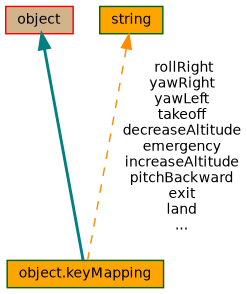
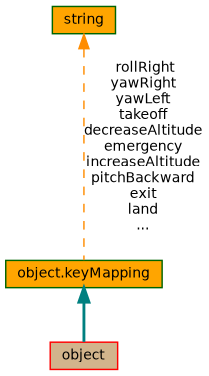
(64, 154) -> (84, 322)
